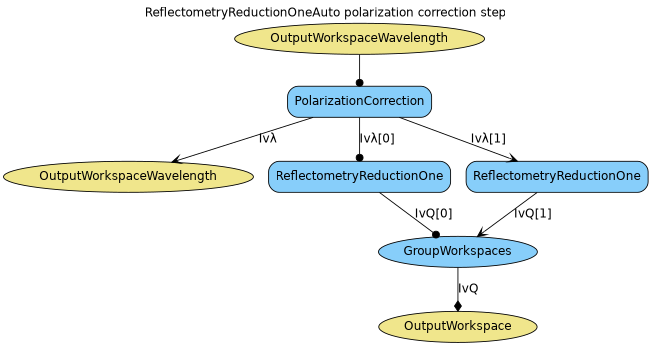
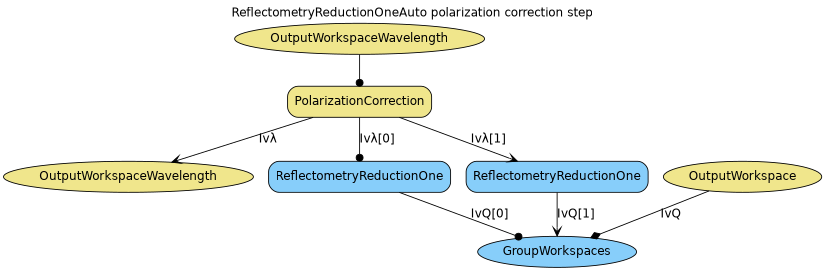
(360, 102) -> (360, 102)
(458, 284) -> (655, 212)
